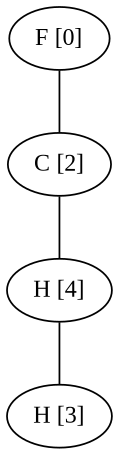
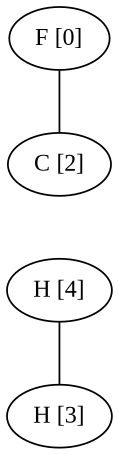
(59, 227) -> none
